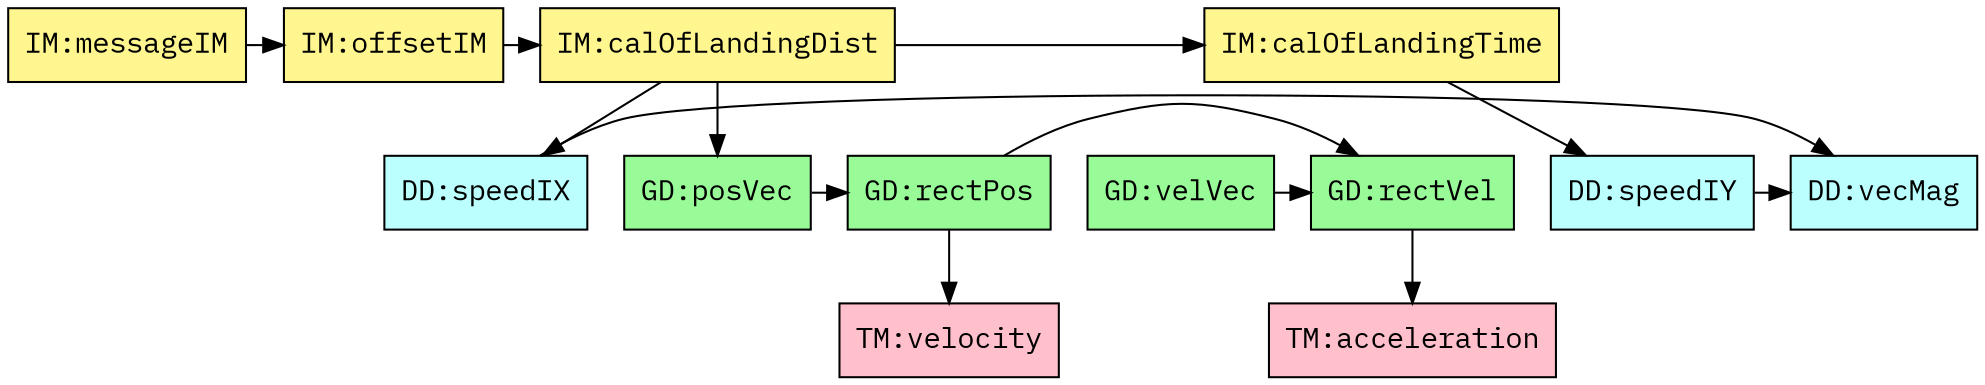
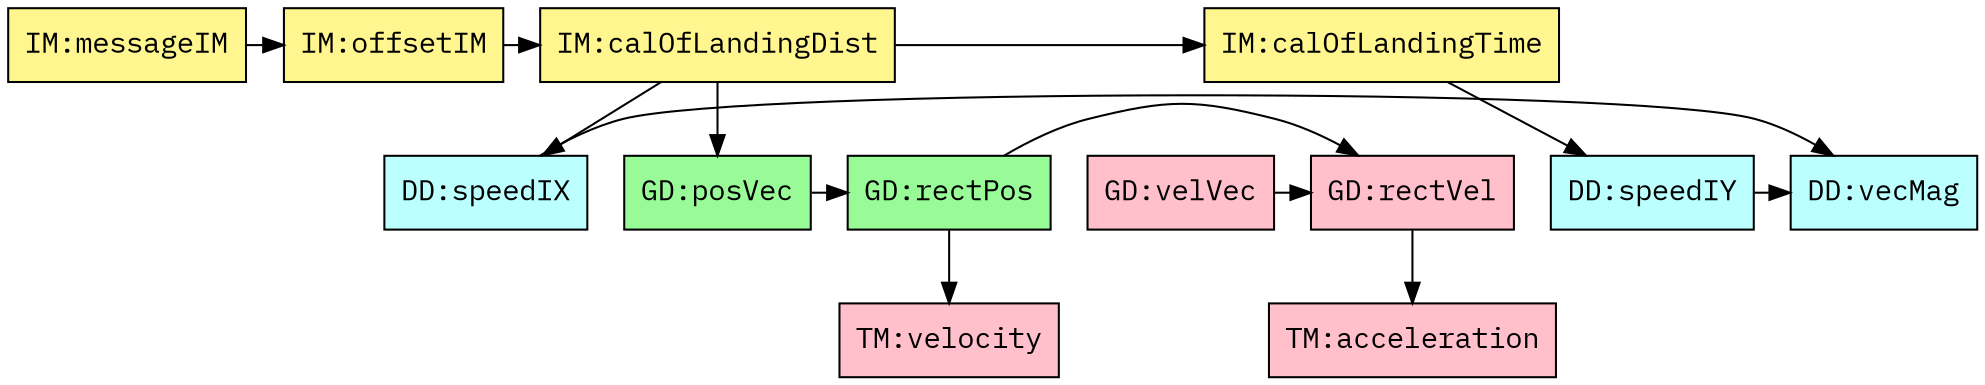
(1181, 193) -> (1181, 193)
(1412, 193) -> (1412, 193)
